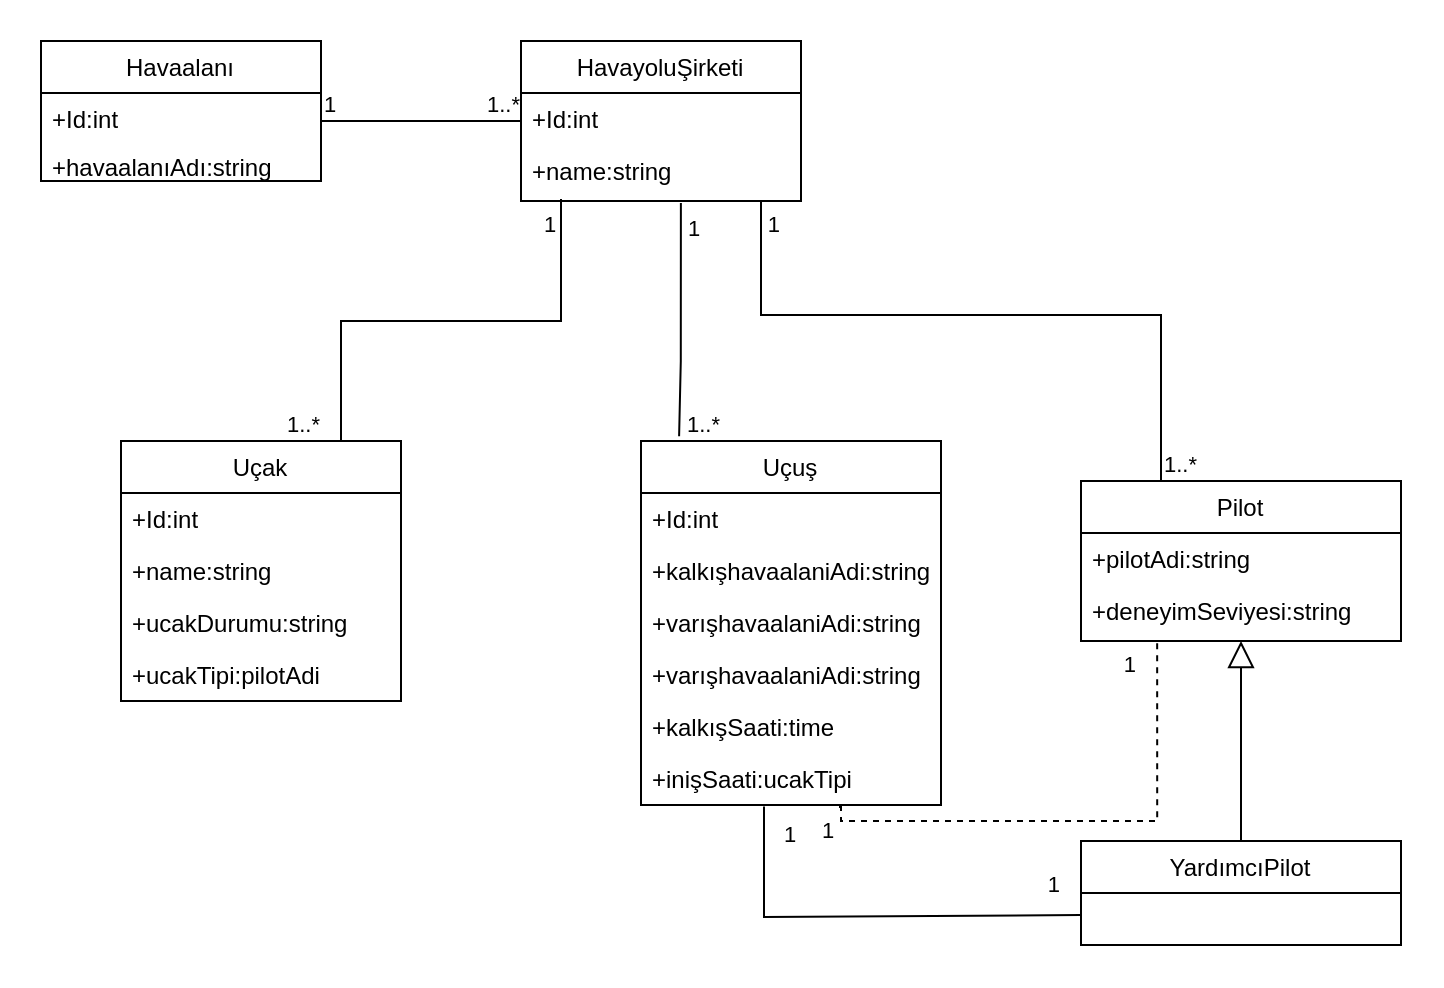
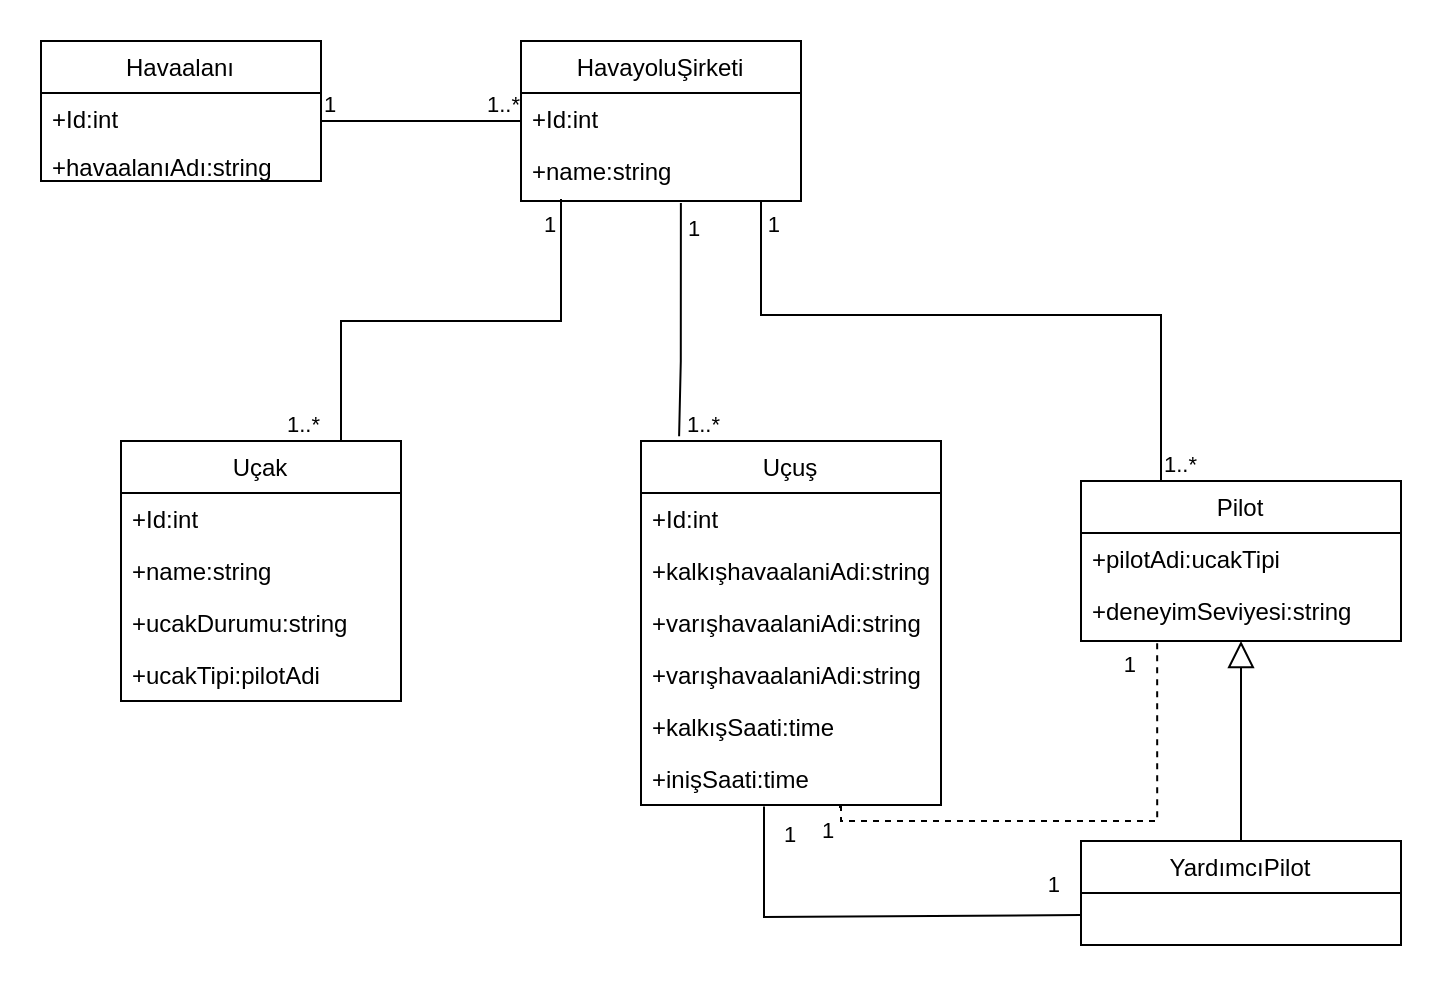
(1184, 560) -> (1194, 560)
(761, 780) -> (737, 780)
